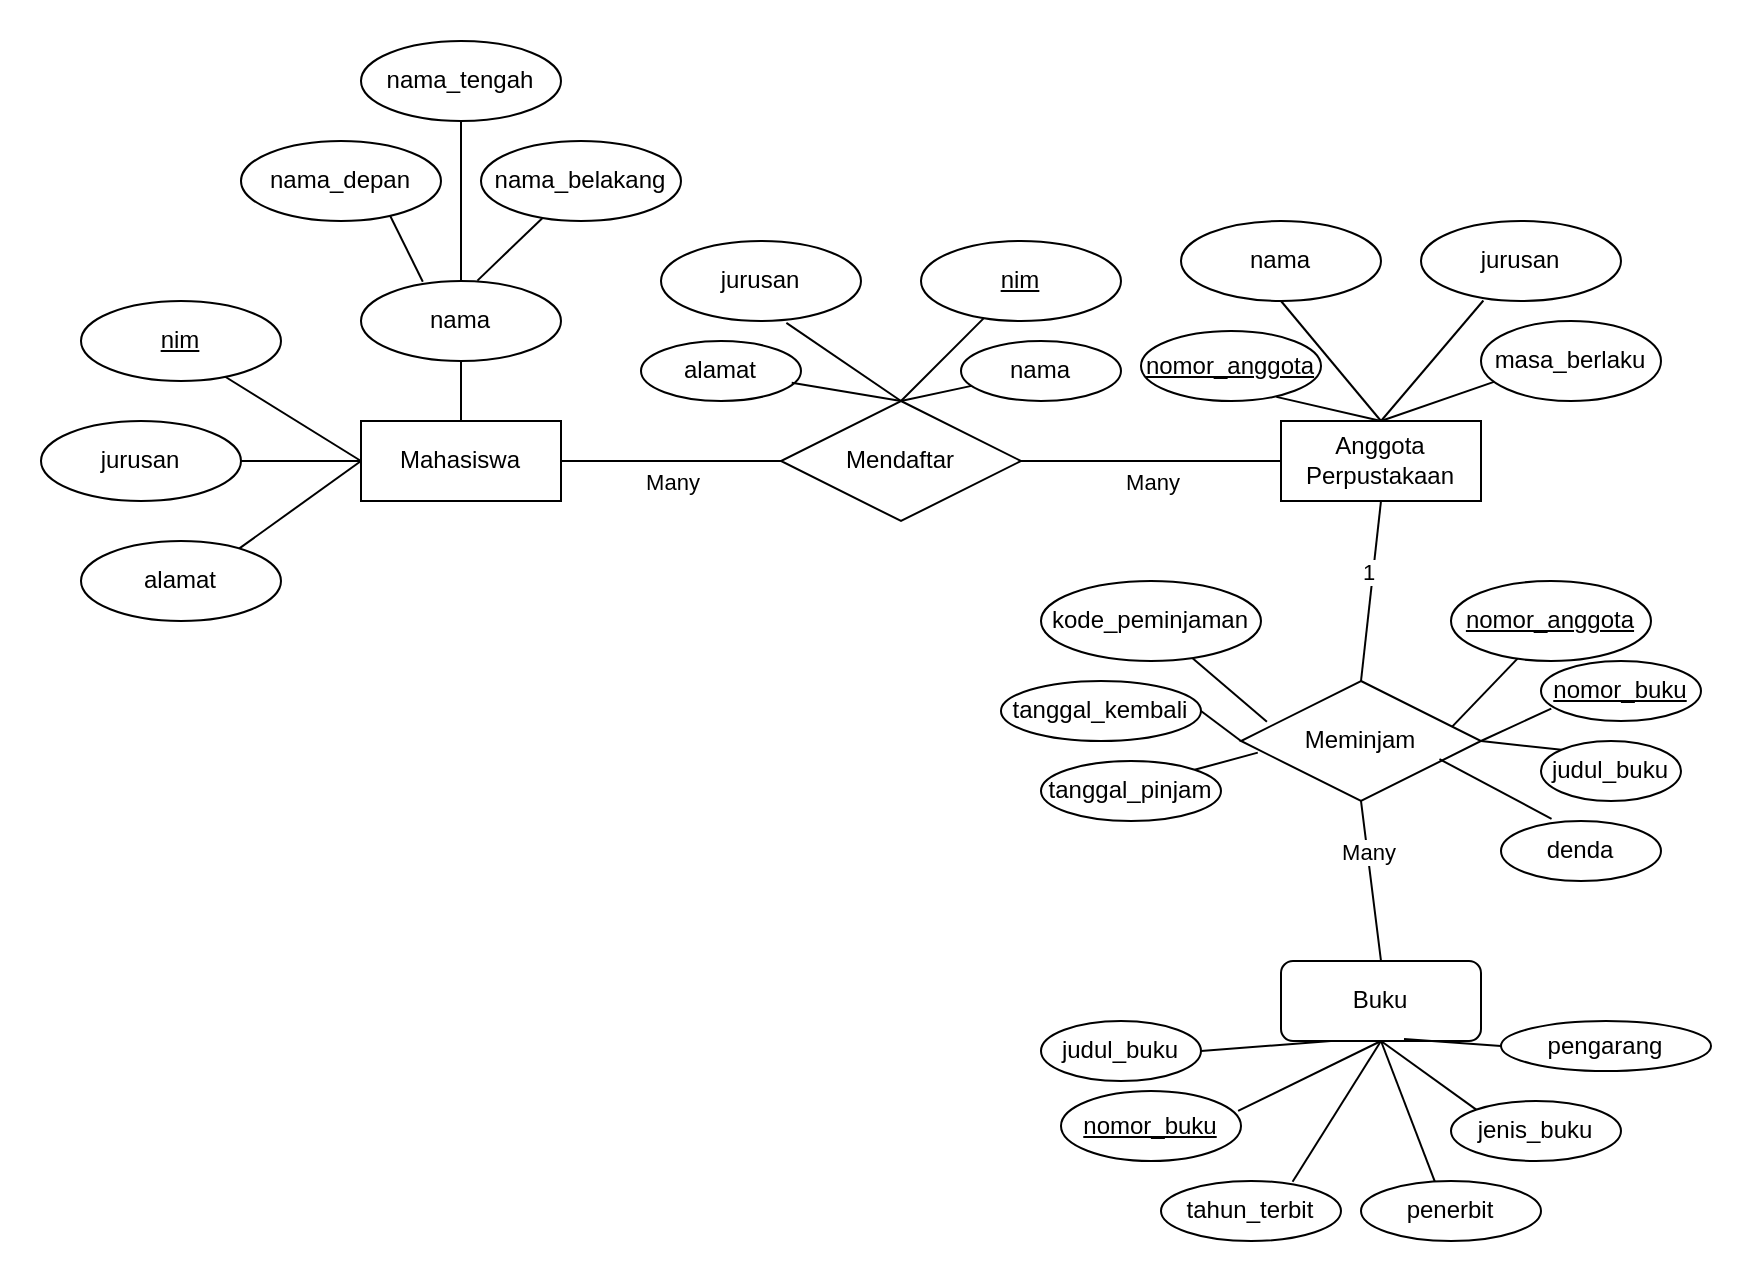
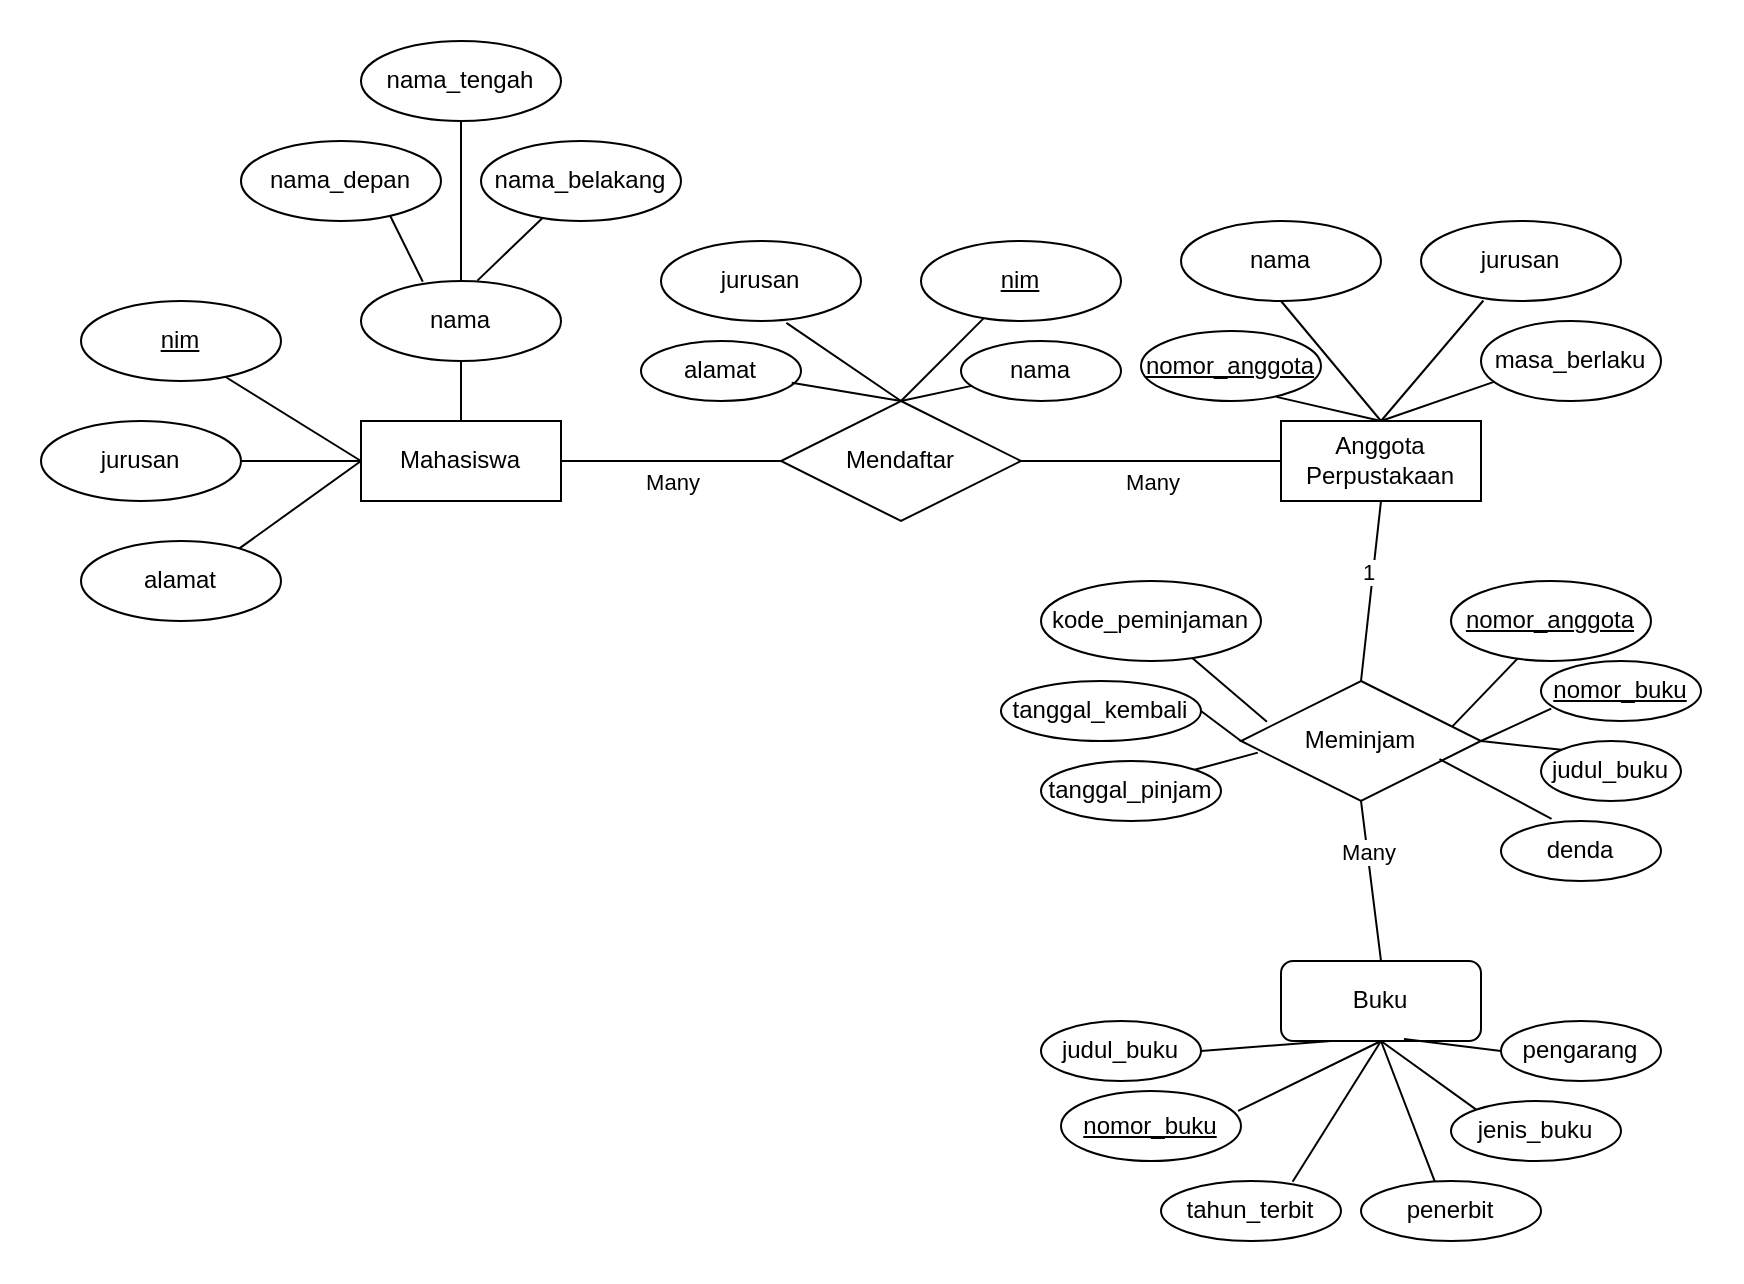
(1606, 1046) -> (1581, 1051)
